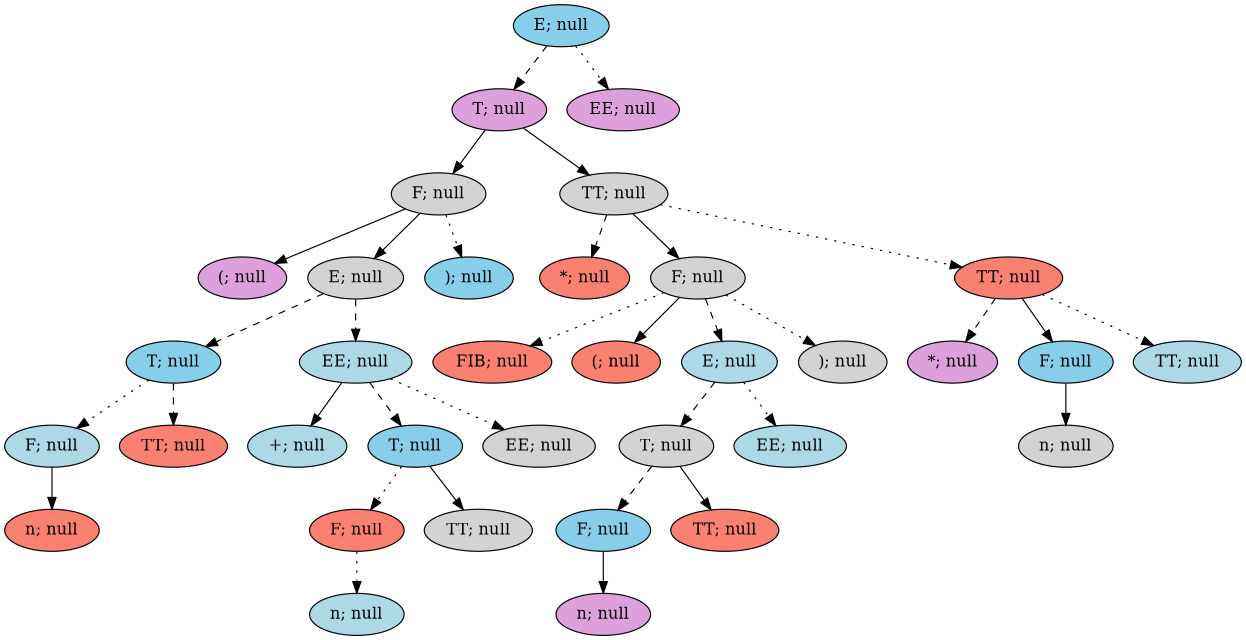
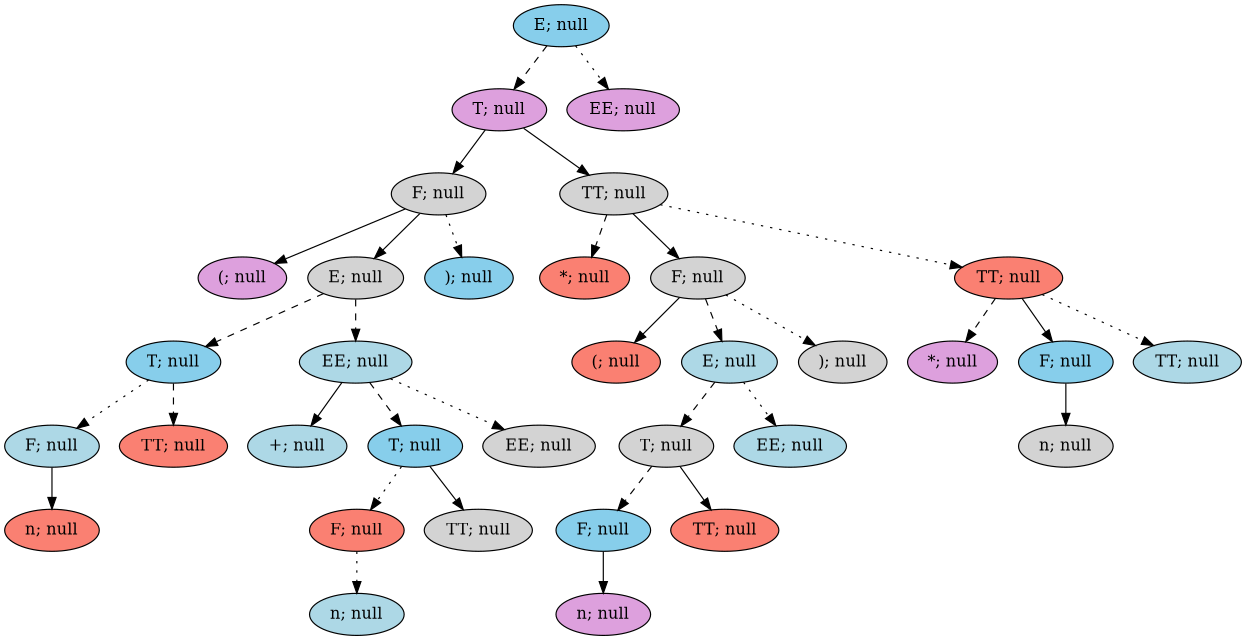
(492, 362) -> none
